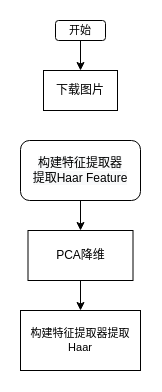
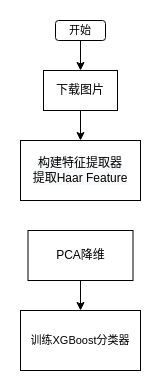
none -> (81, 122)
(81, 171) -> (81, 171)
(81, 212) -> none
(81, 341) -> (81, 341)
